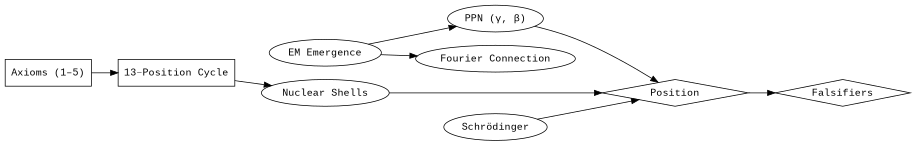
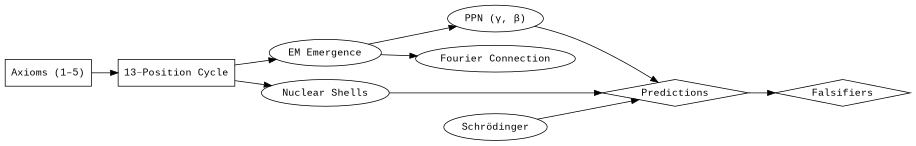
none -> (252, 63)
(675, 93) -> (675, 93)
